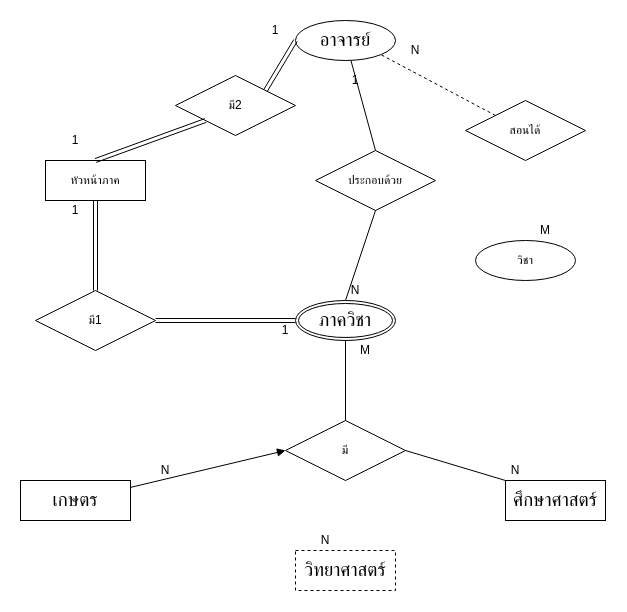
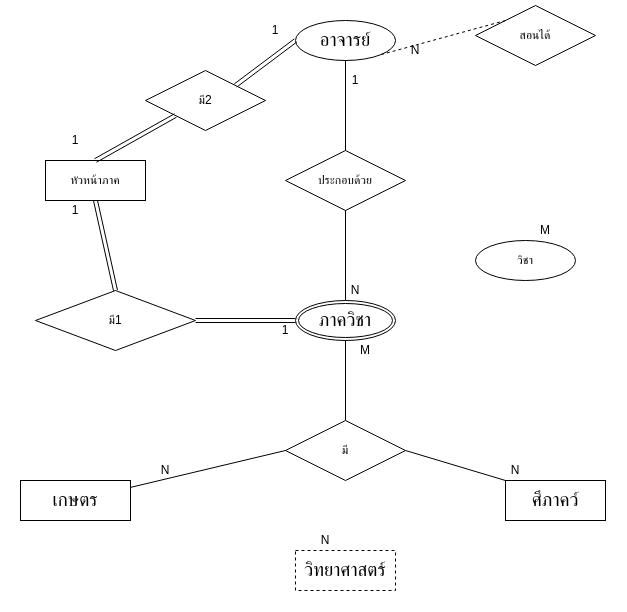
(236, 106) -> (206, 101)
(526, 131) -> (536, 36)
(376, 181) -> (346, 181)
(96, 321) -> (116, 321)
(276, 453) -> (280, 452)
(556, 501) -> (556, 501)
